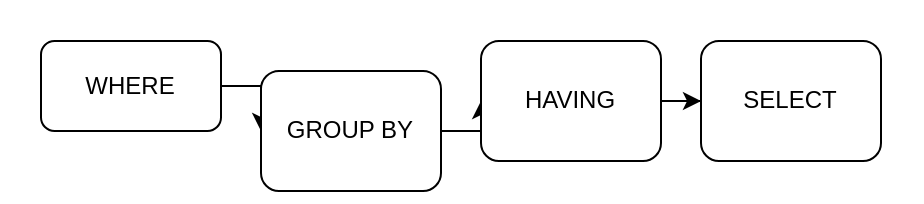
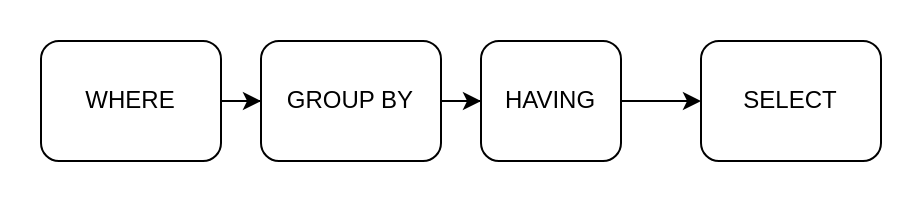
(131, 86) -> (131, 101)
(571, 101) -> (551, 101)
(351, 131) -> (351, 101)
